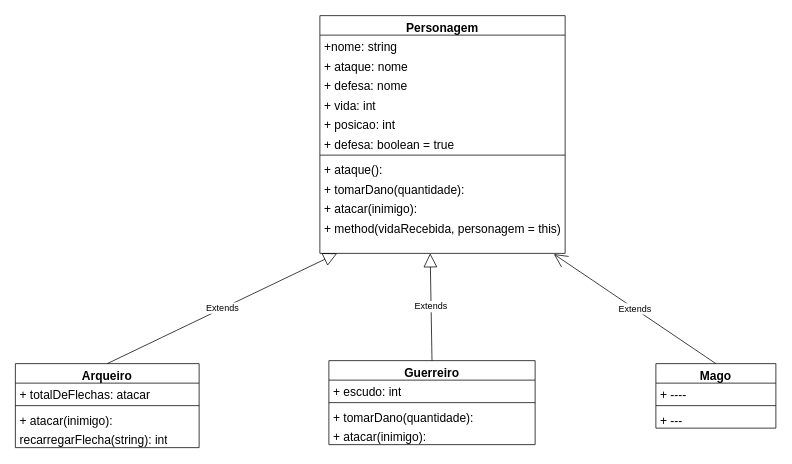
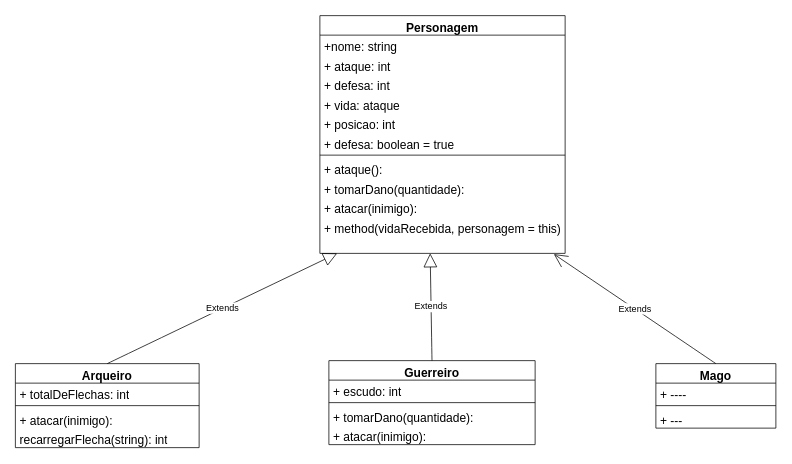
(367, 67) -> (362, 67)
(367, 86) -> (362, 86)
(354, 106) -> (365, 106)
(93, 395) -> (81, 395)
